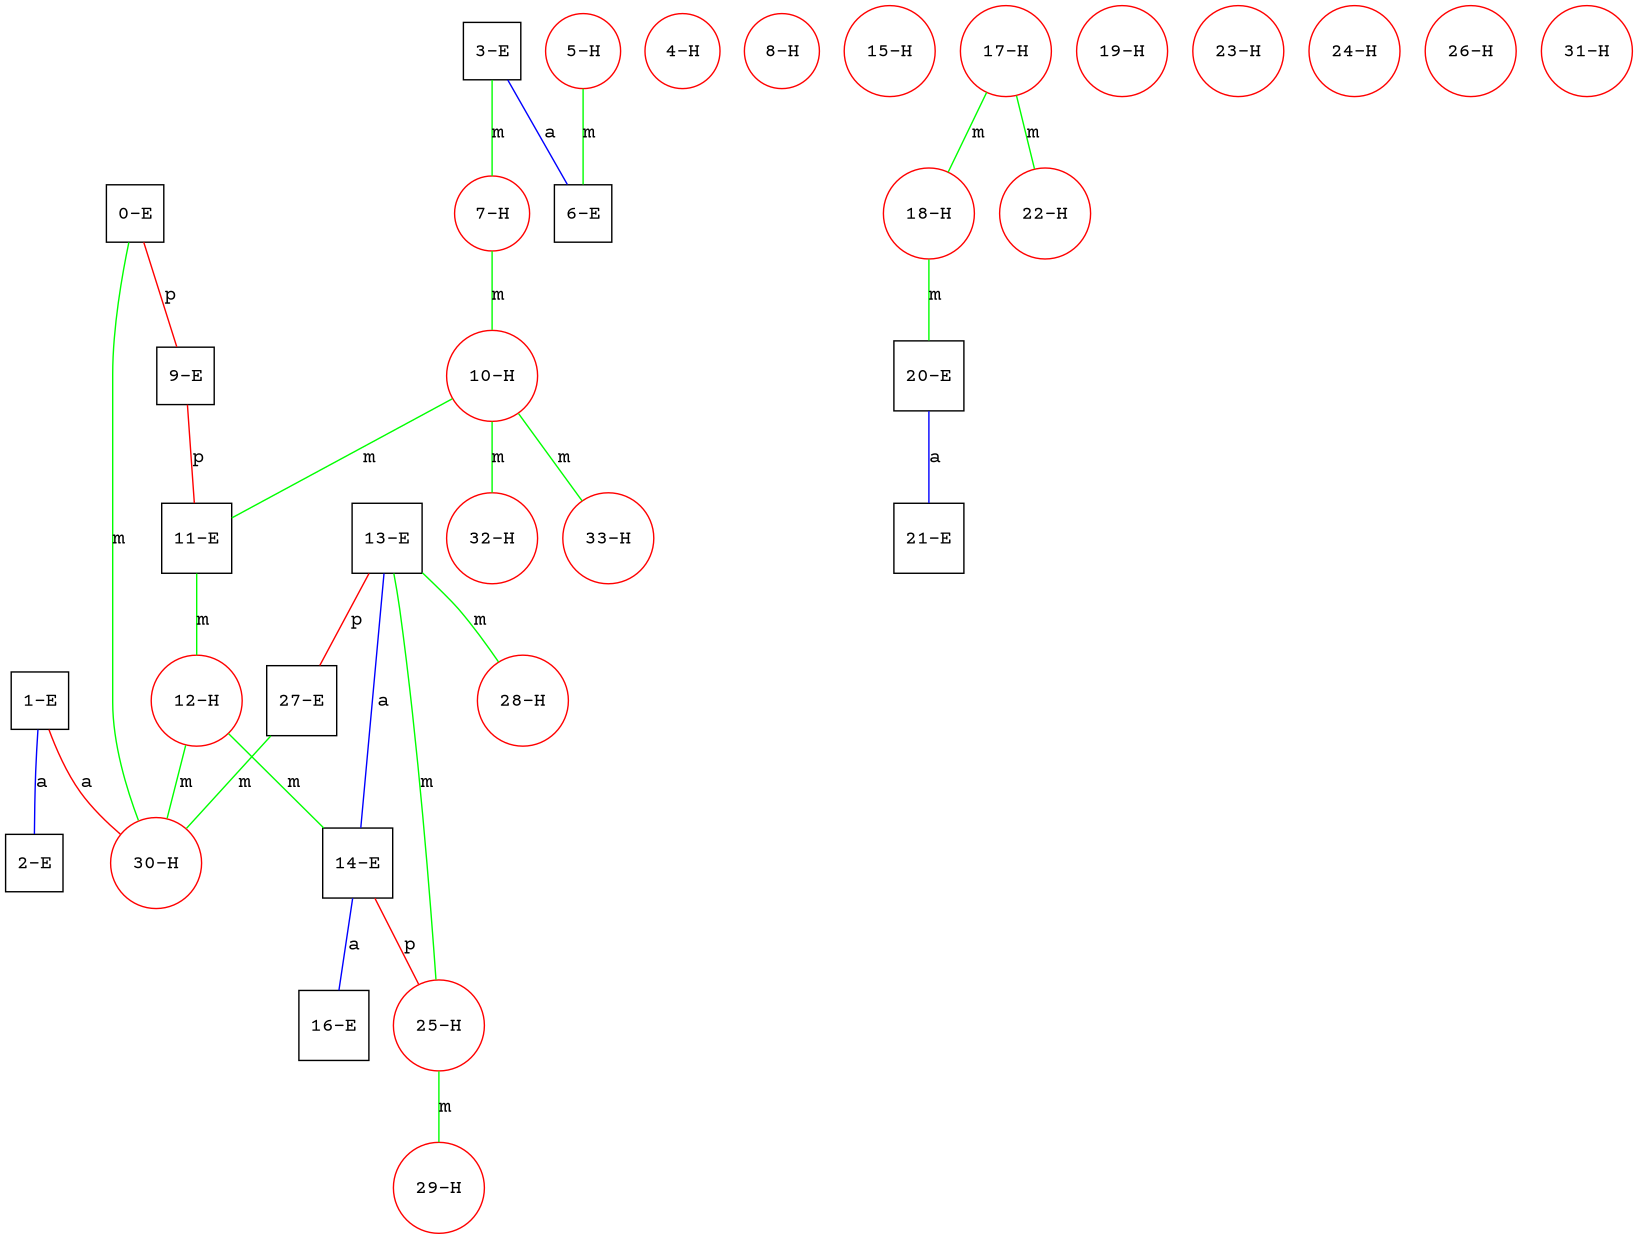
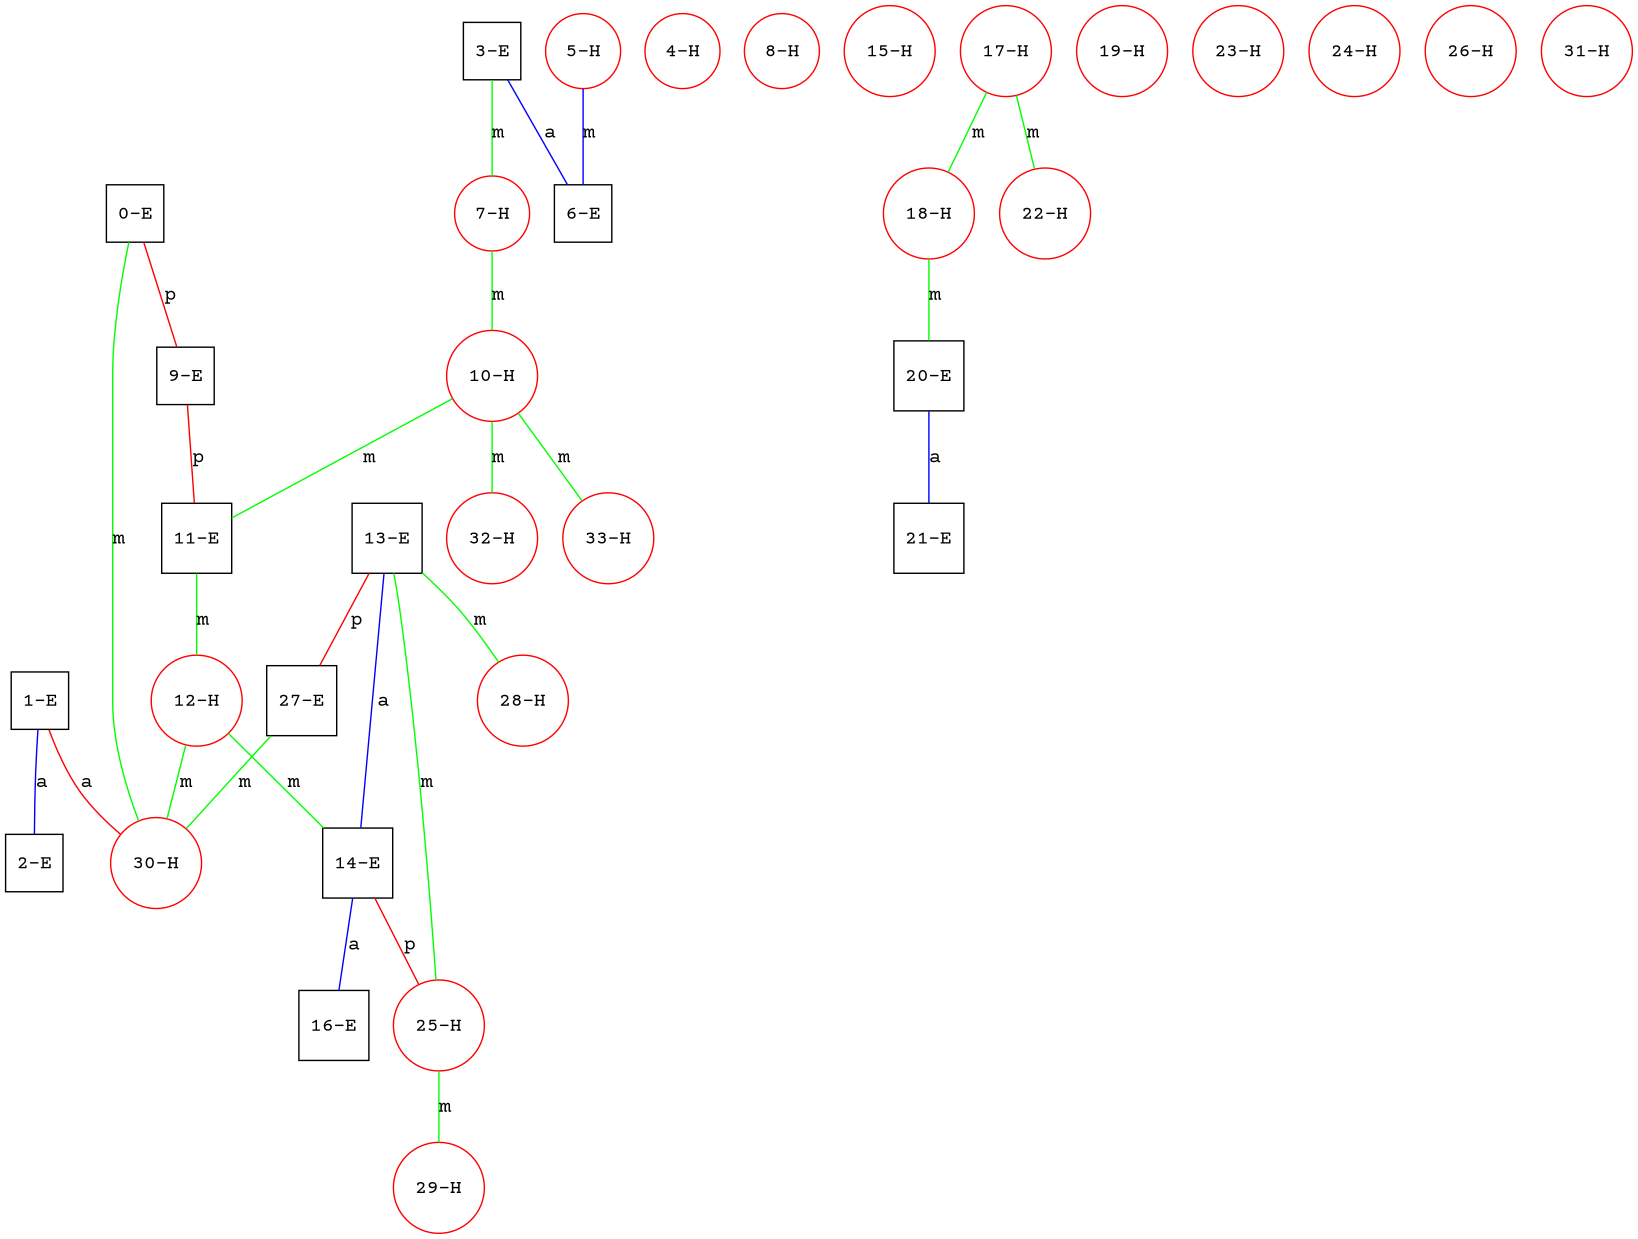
(583, 137) -> (583, 137)
